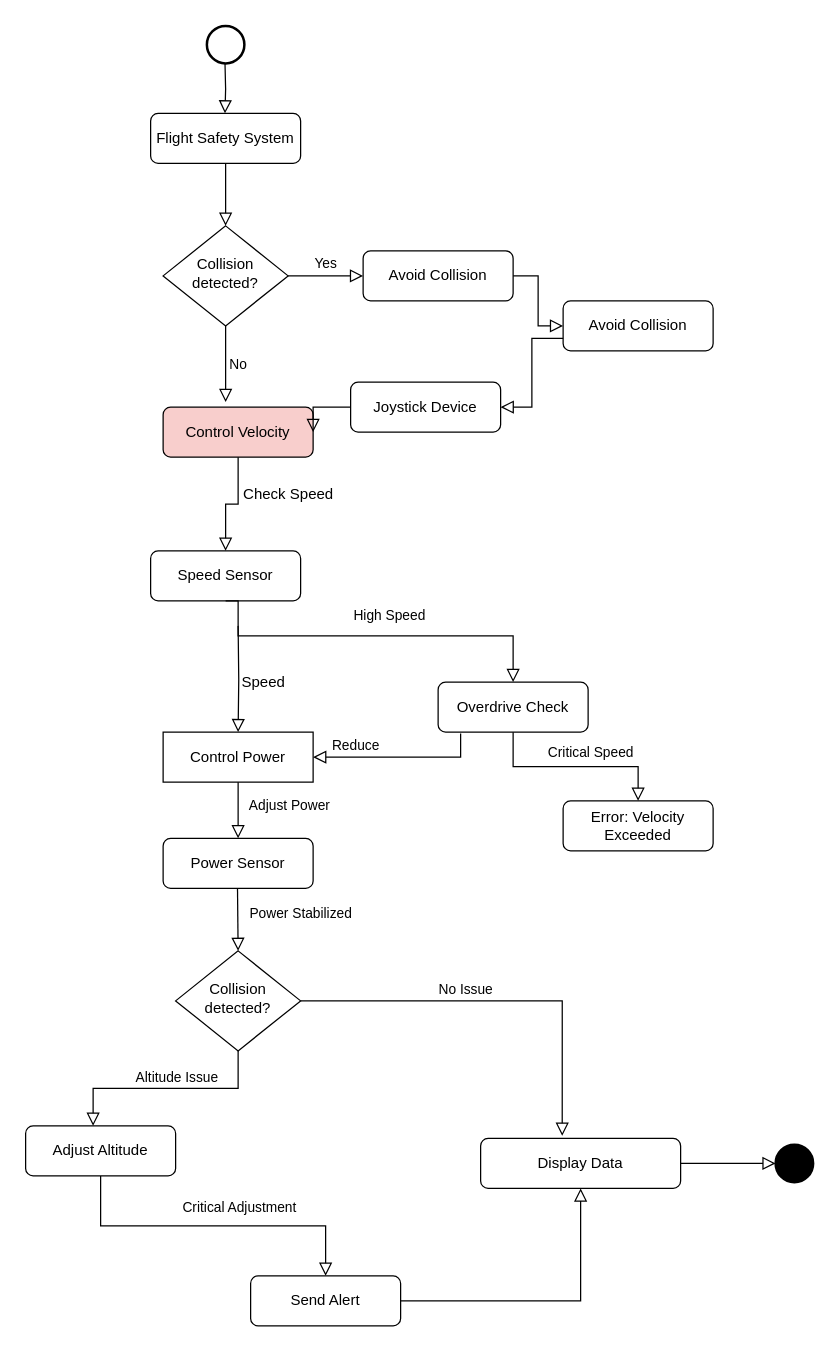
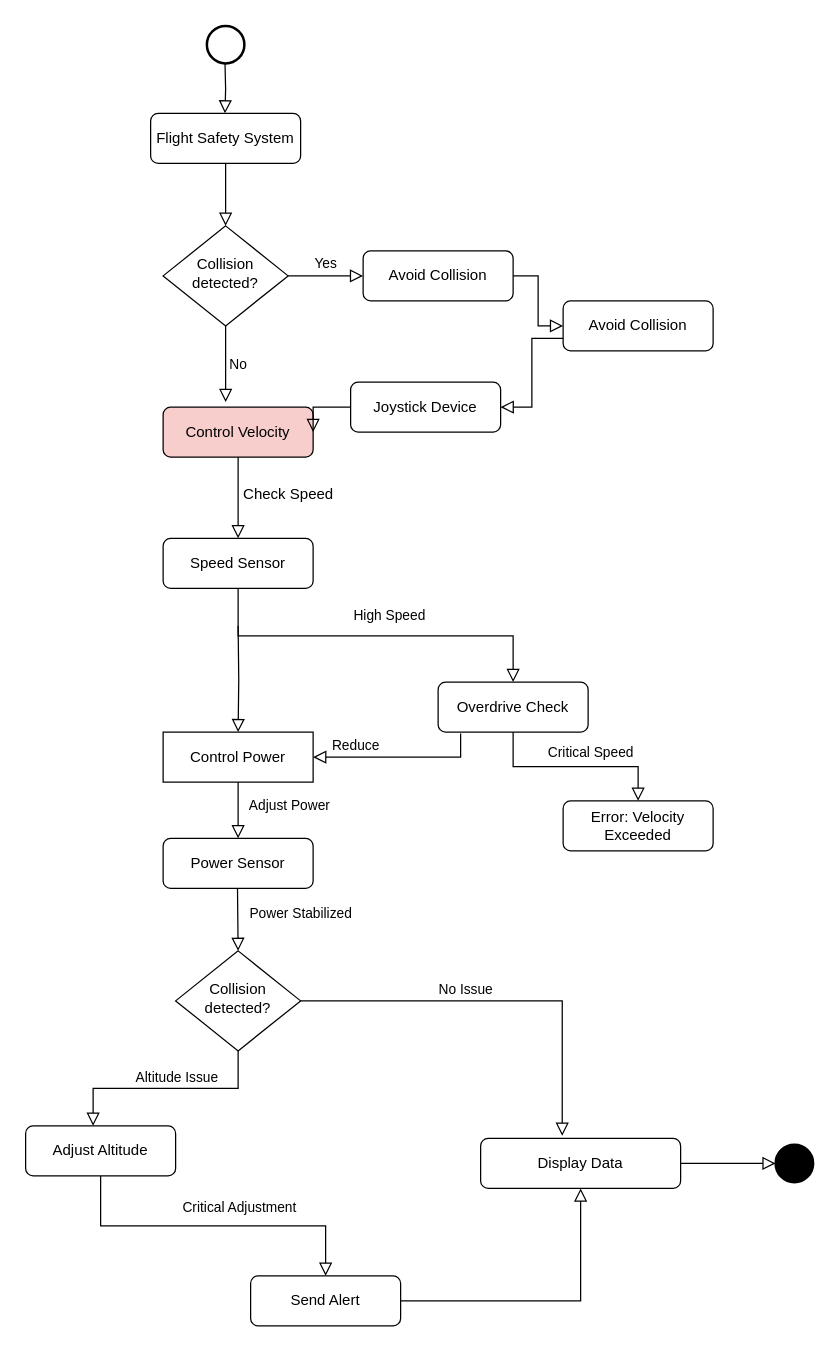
(226, 576) -> (238, 563)
(263, 682) -> none
